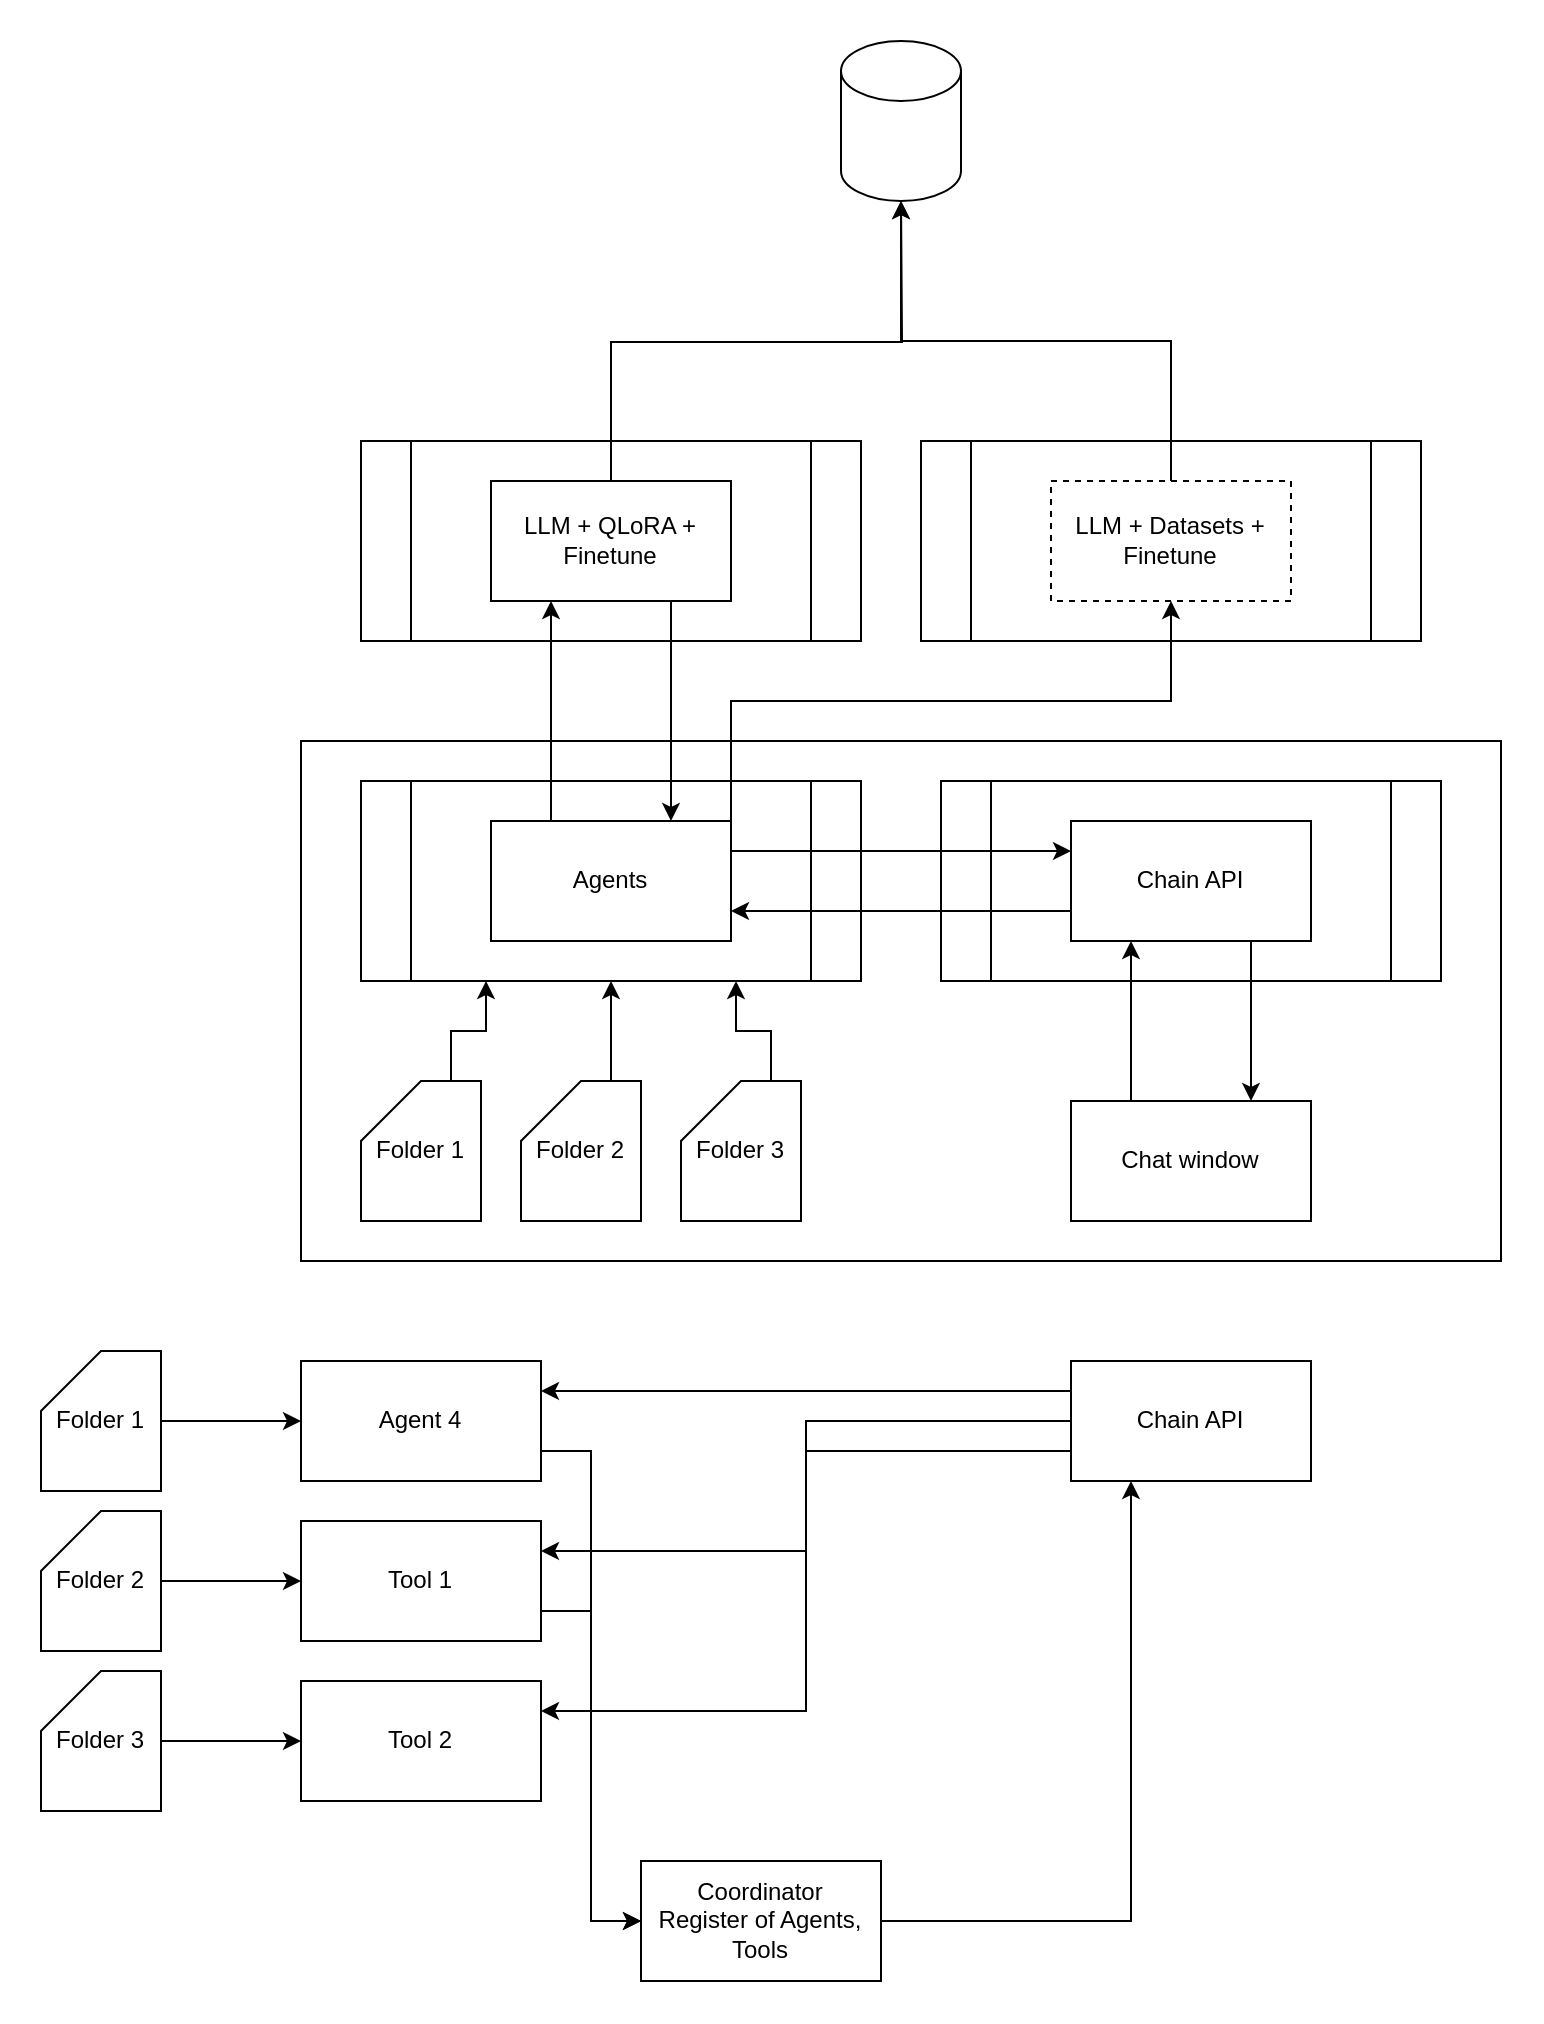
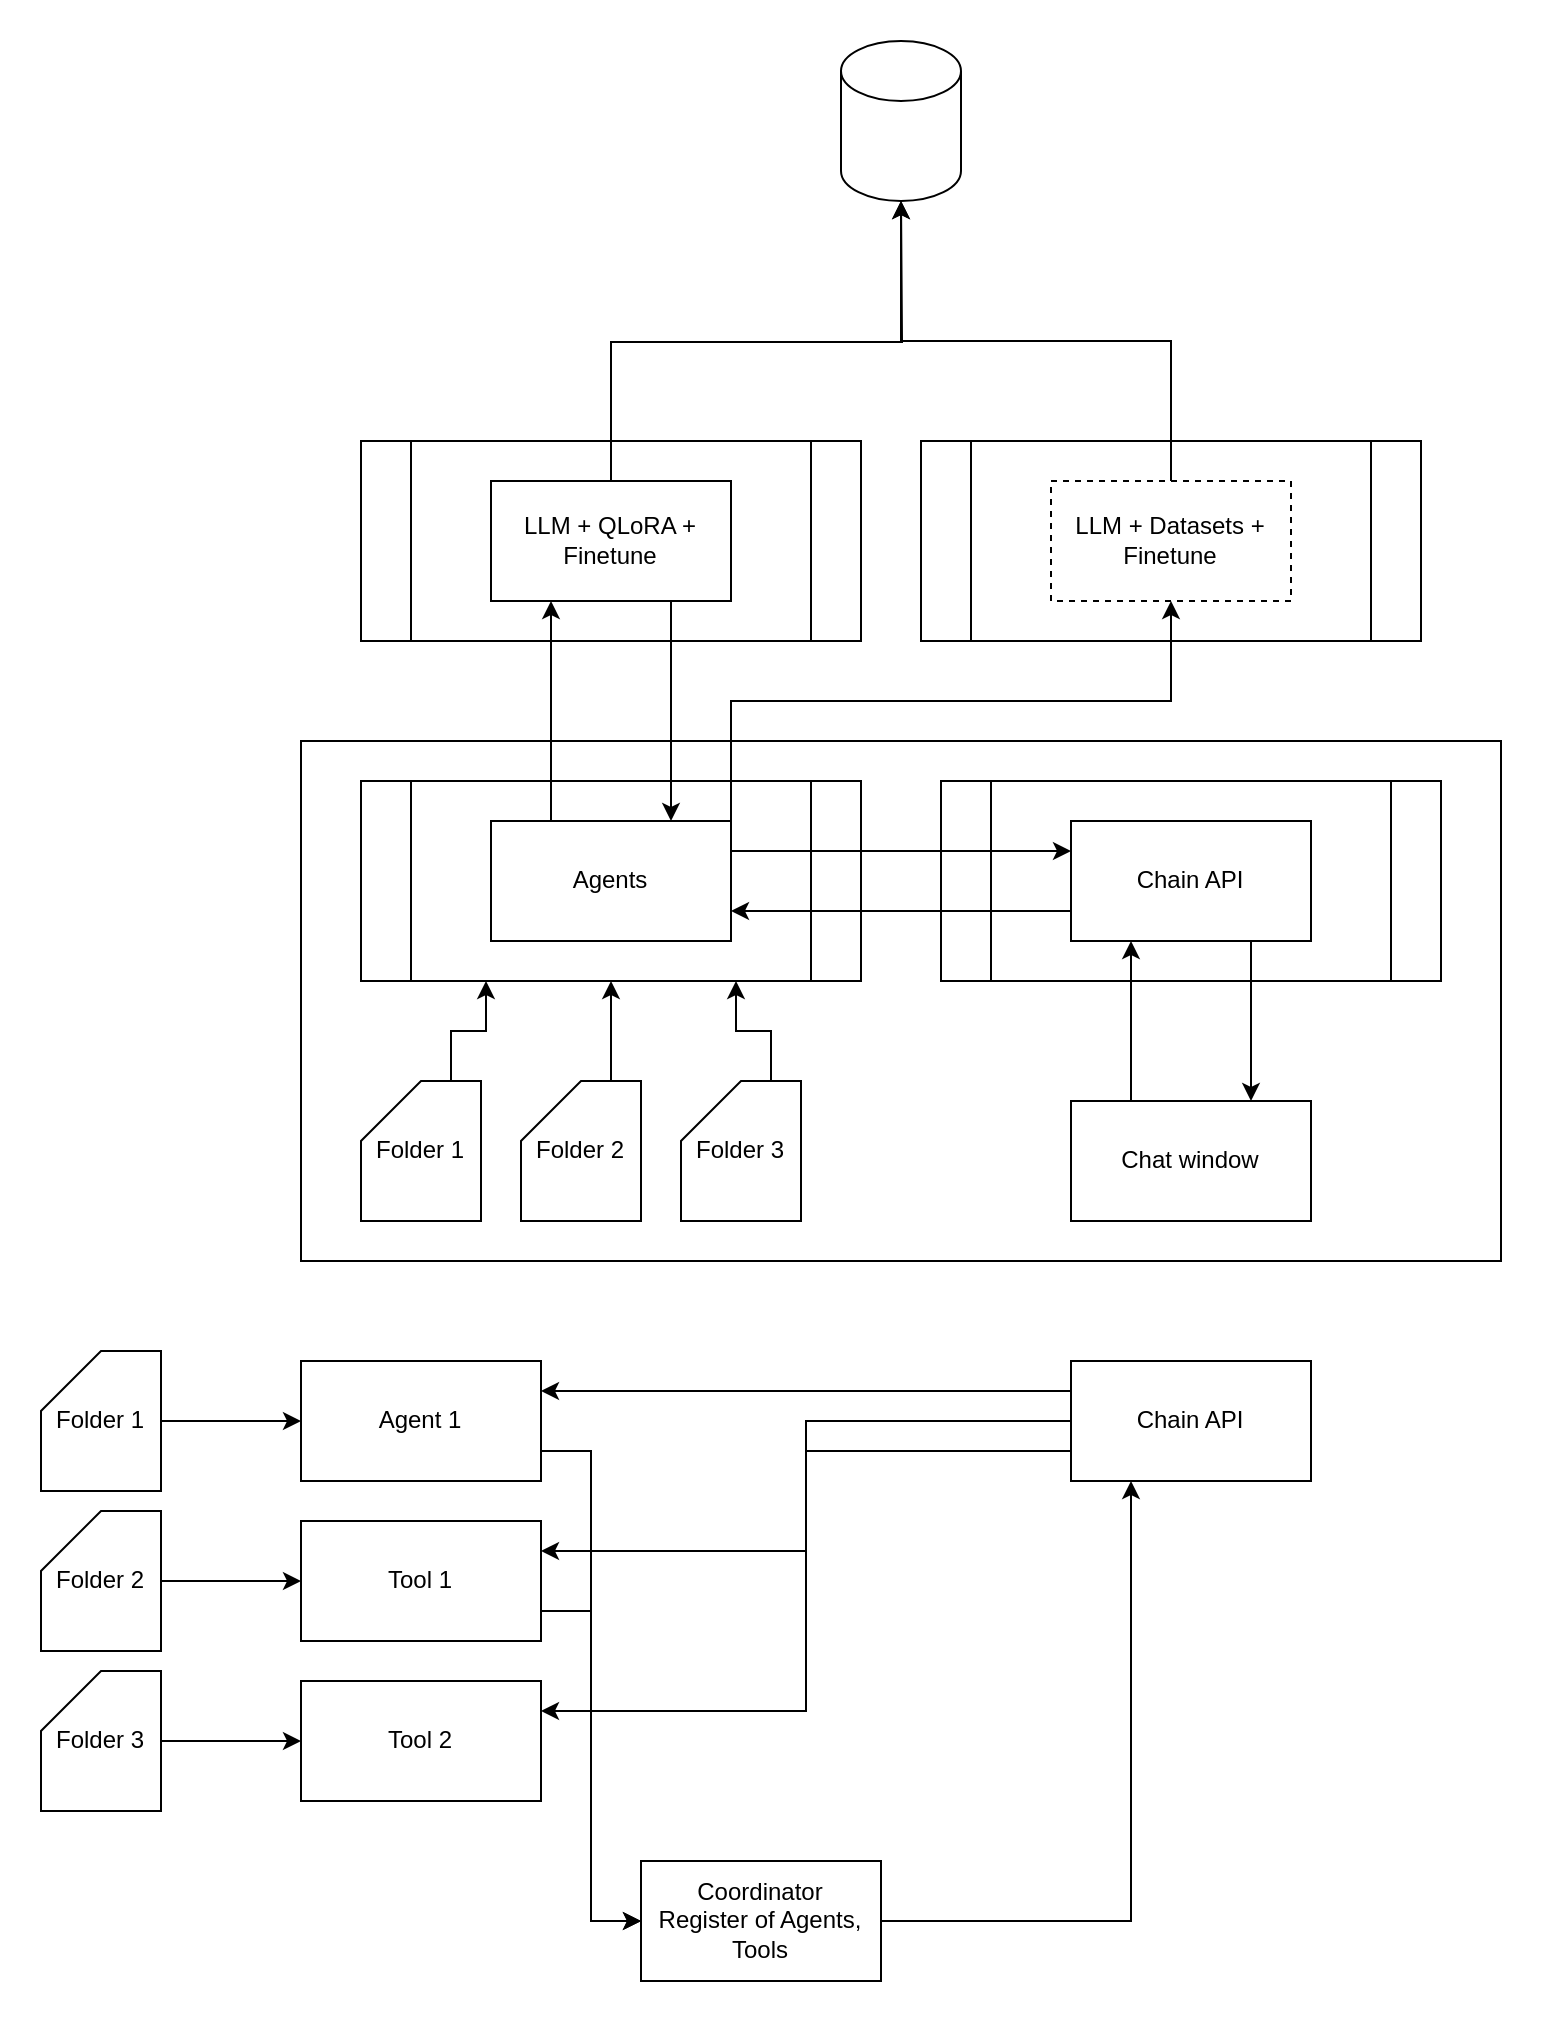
(421, 1421) -> (421, 1421)
